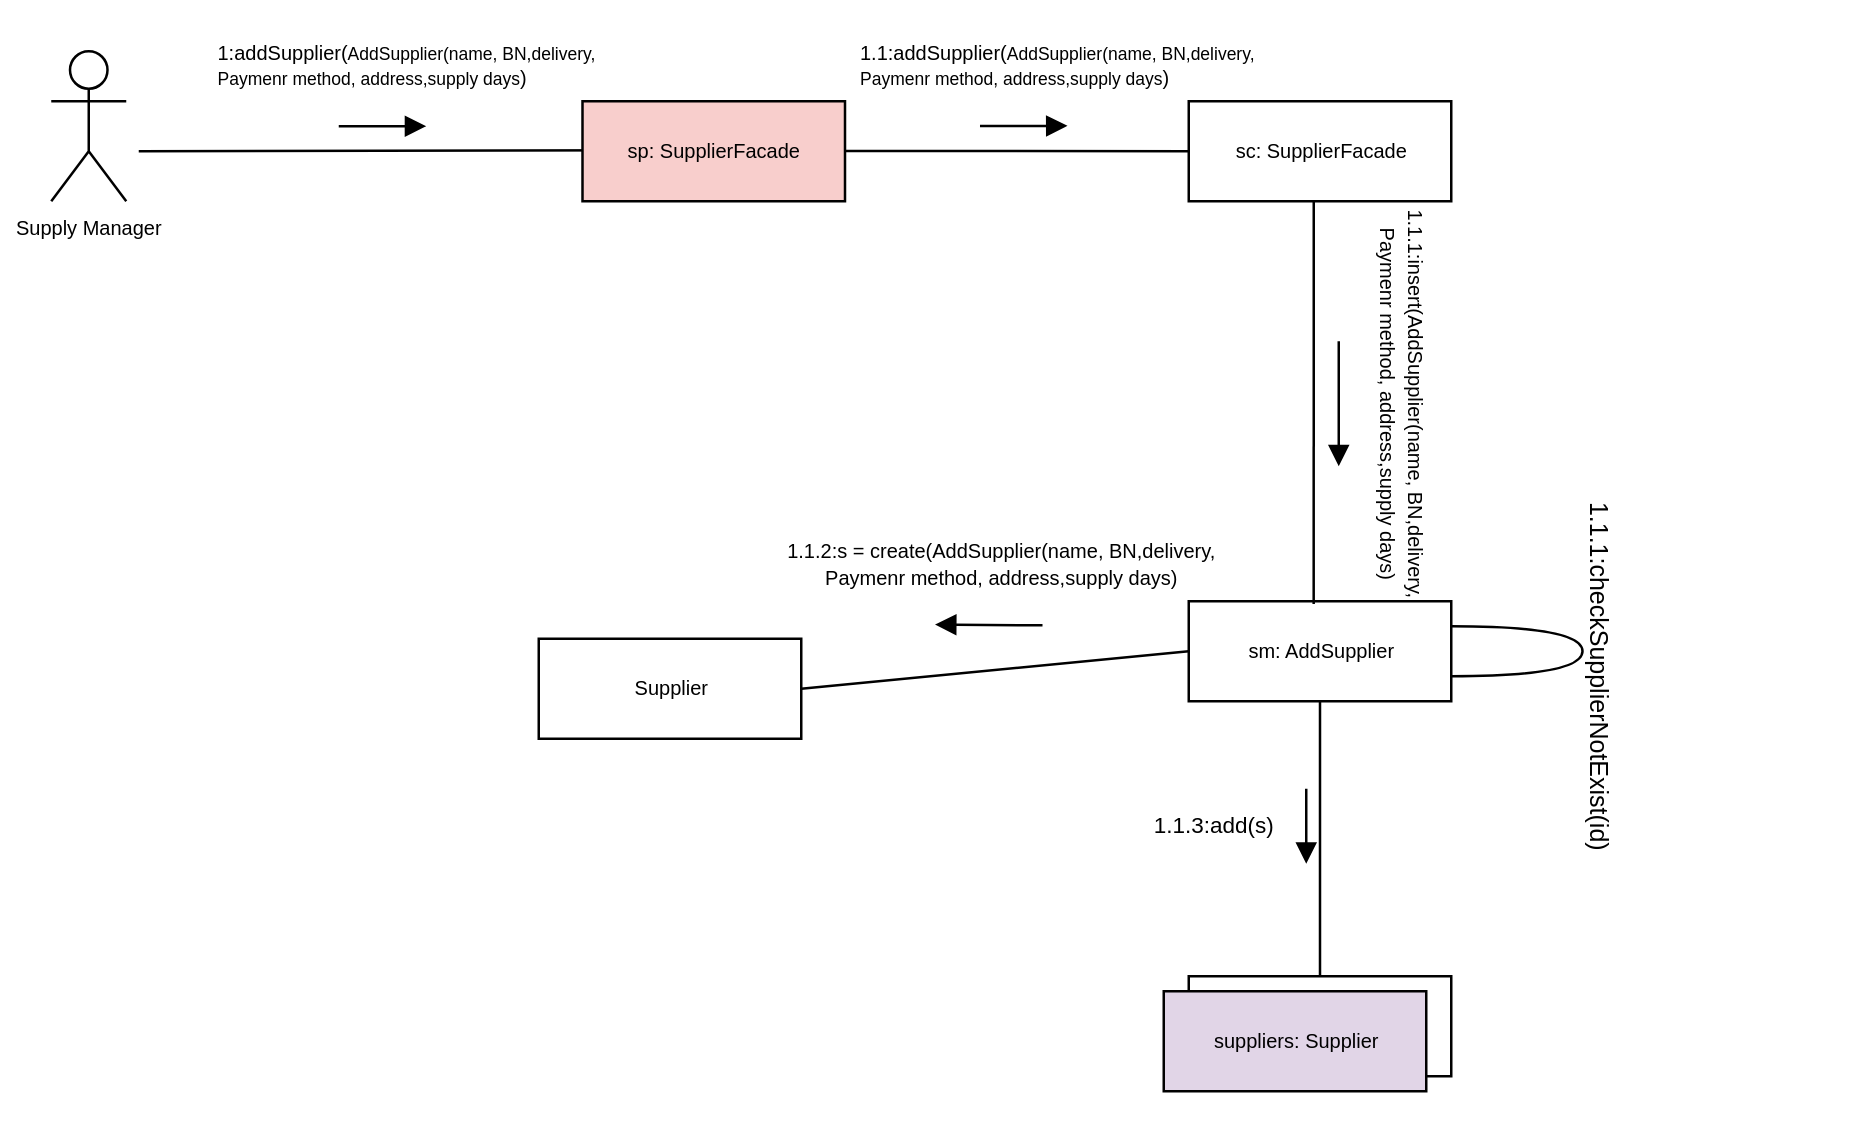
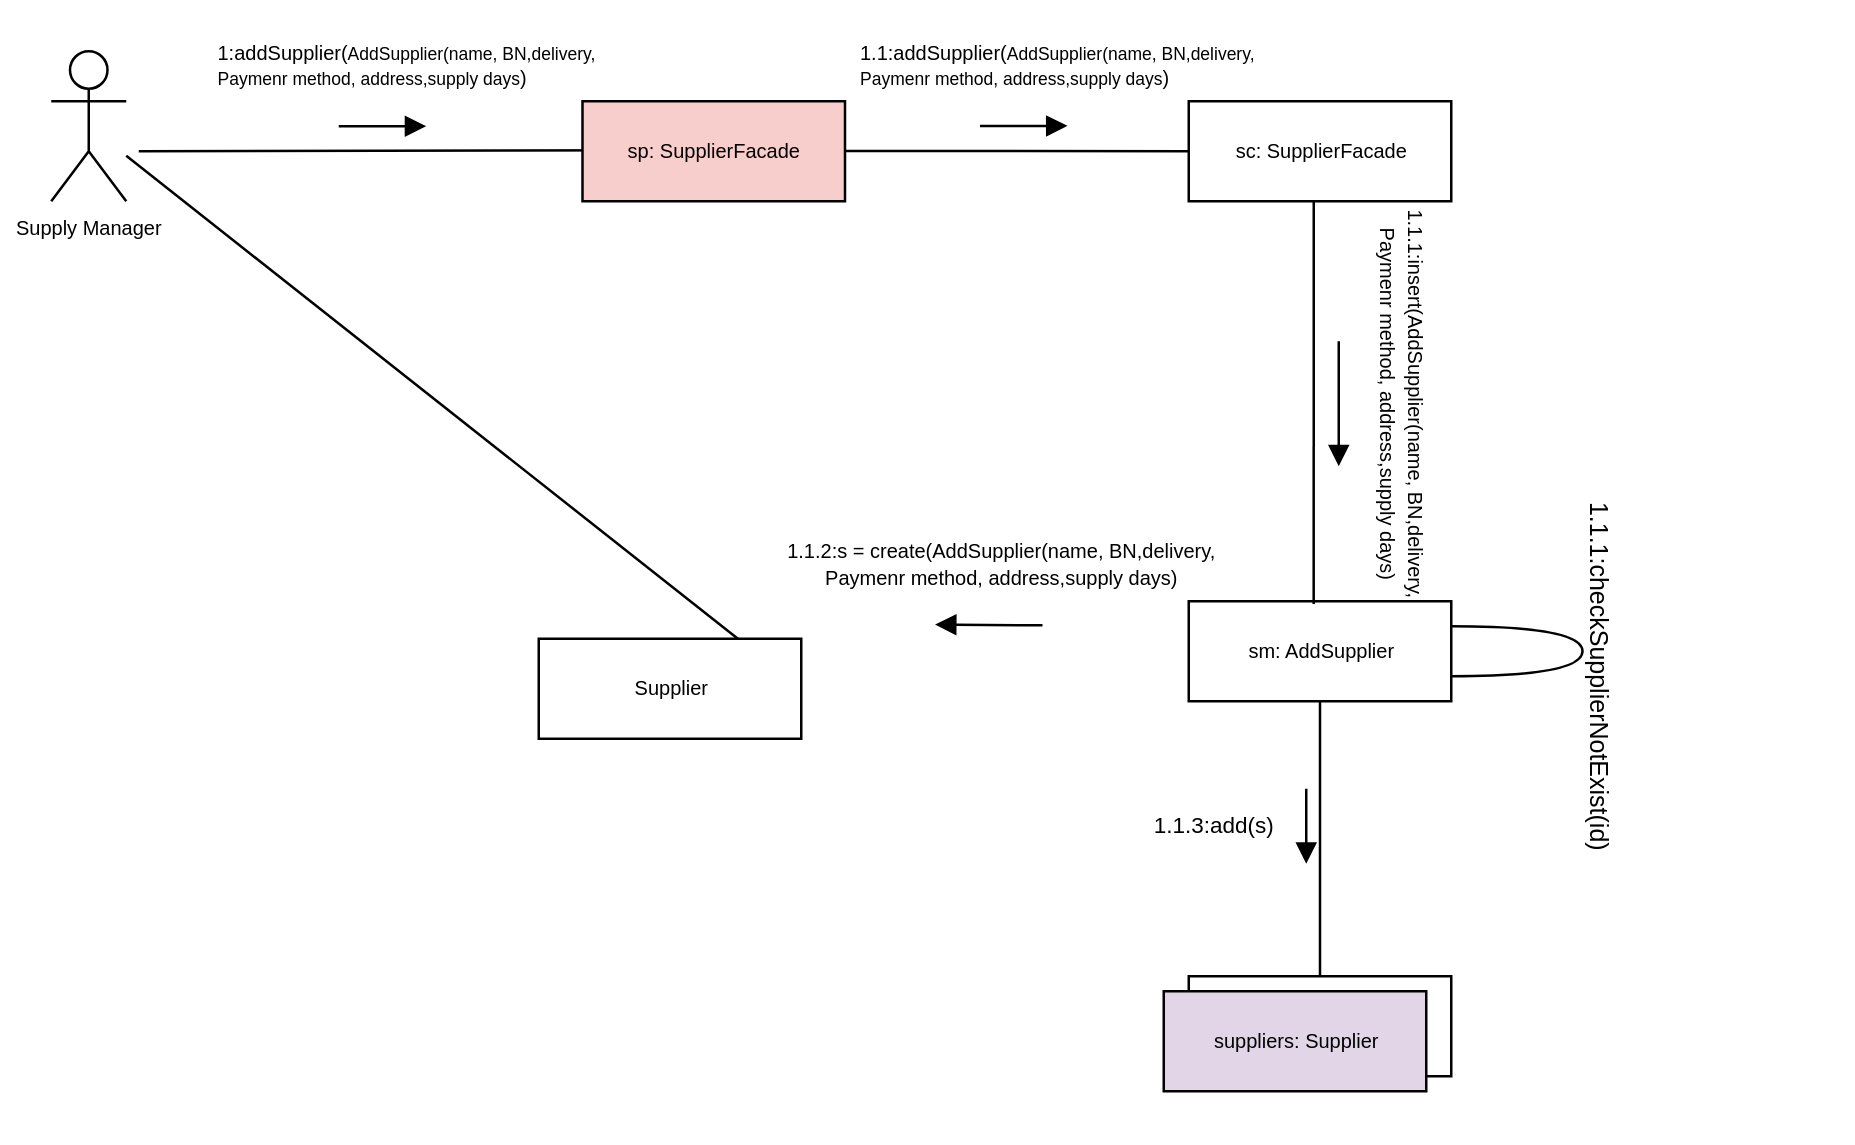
(995, 670) -> (432, 397)
